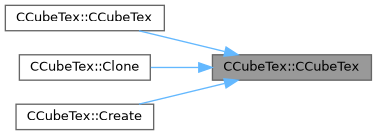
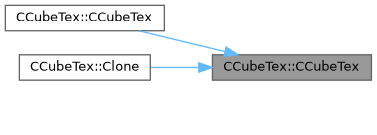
(85, 117) -> none
